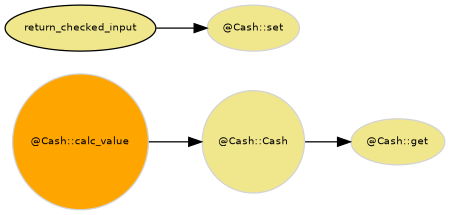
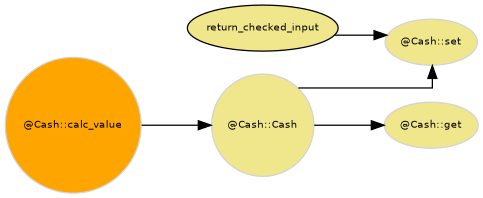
none -> (370, 88)
